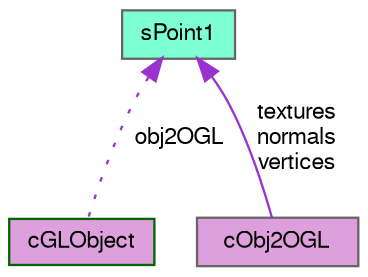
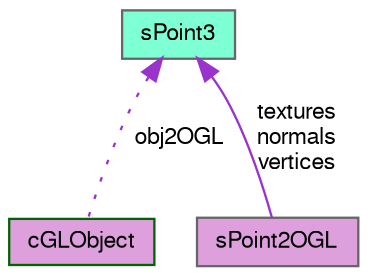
(179, 35) -> (179, 35)
(278, 242) -> (278, 242)
